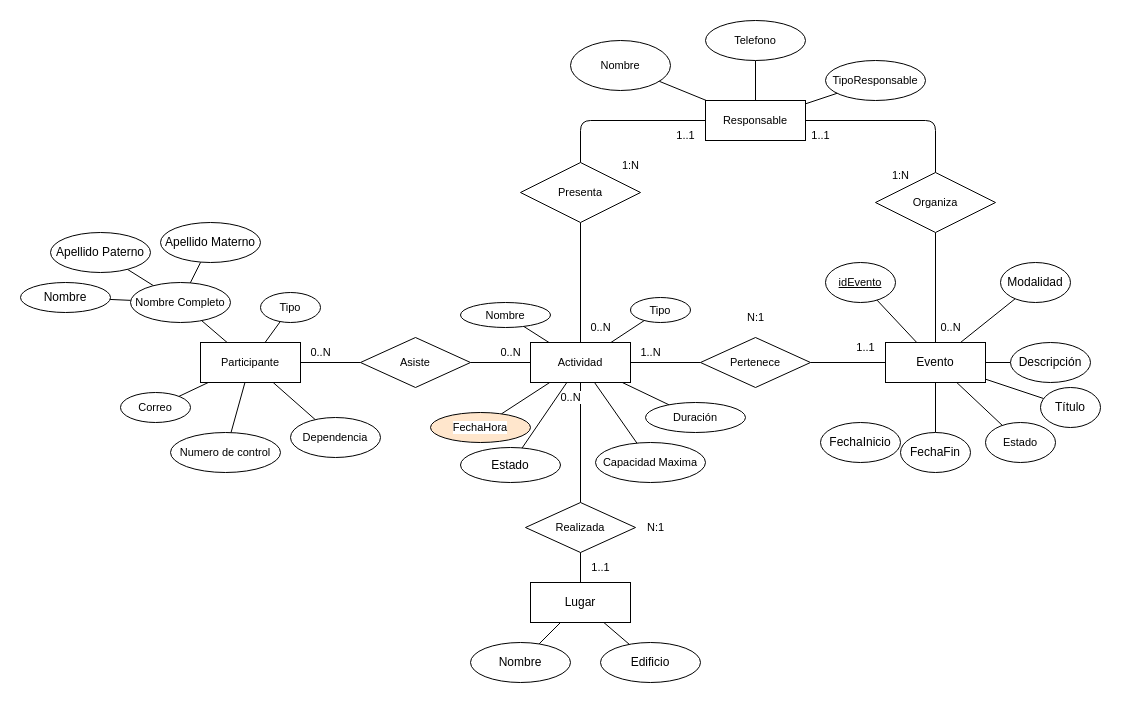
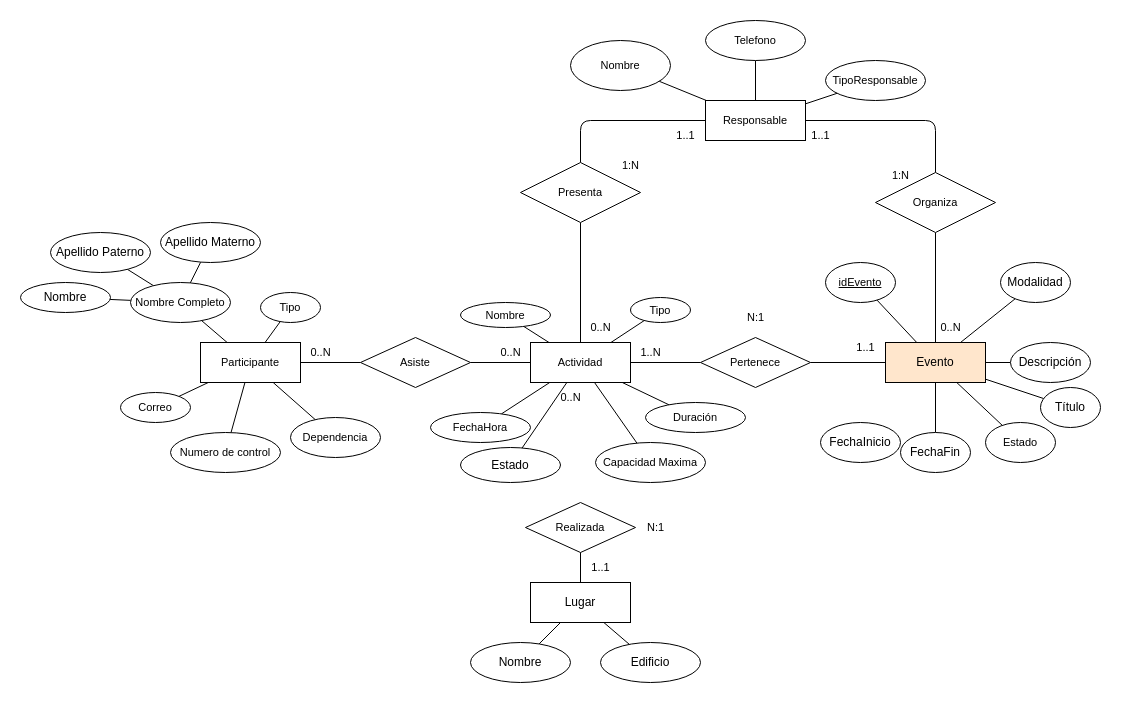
(936, 363) -> (936, 363)
(481, 428) -> (481, 428)
(581, 452) -> none
